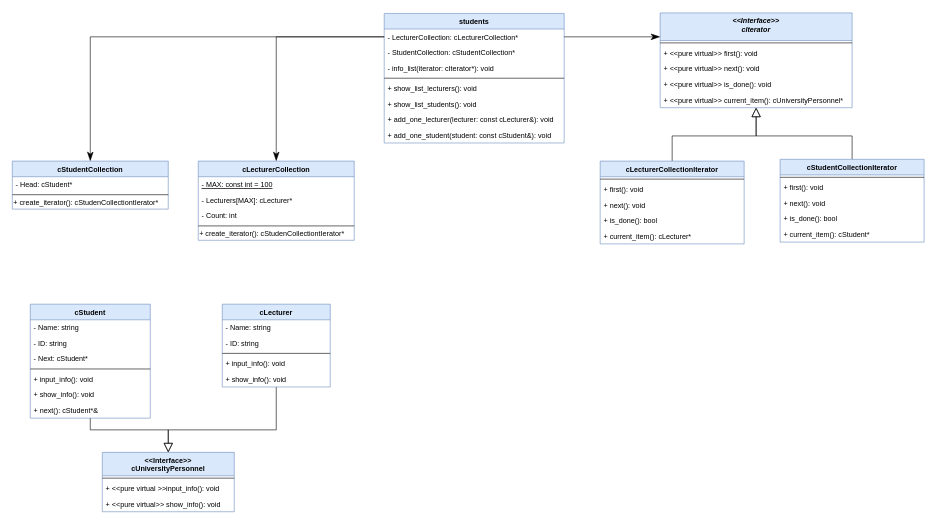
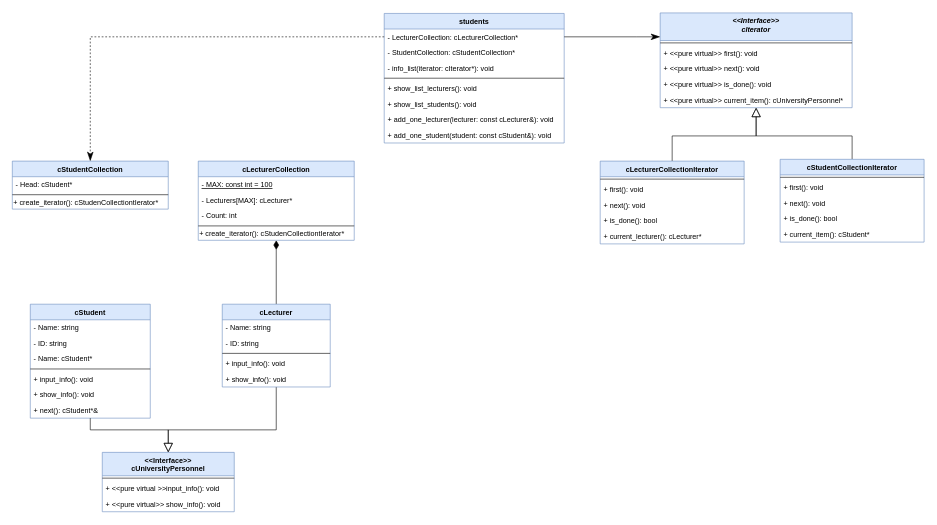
(124, 37) -> (124, 37)
(276, 152) -> none
(656, 236) -> (664, 236)
none -> (276, 250)
(65, 359) -> (65, 359)
